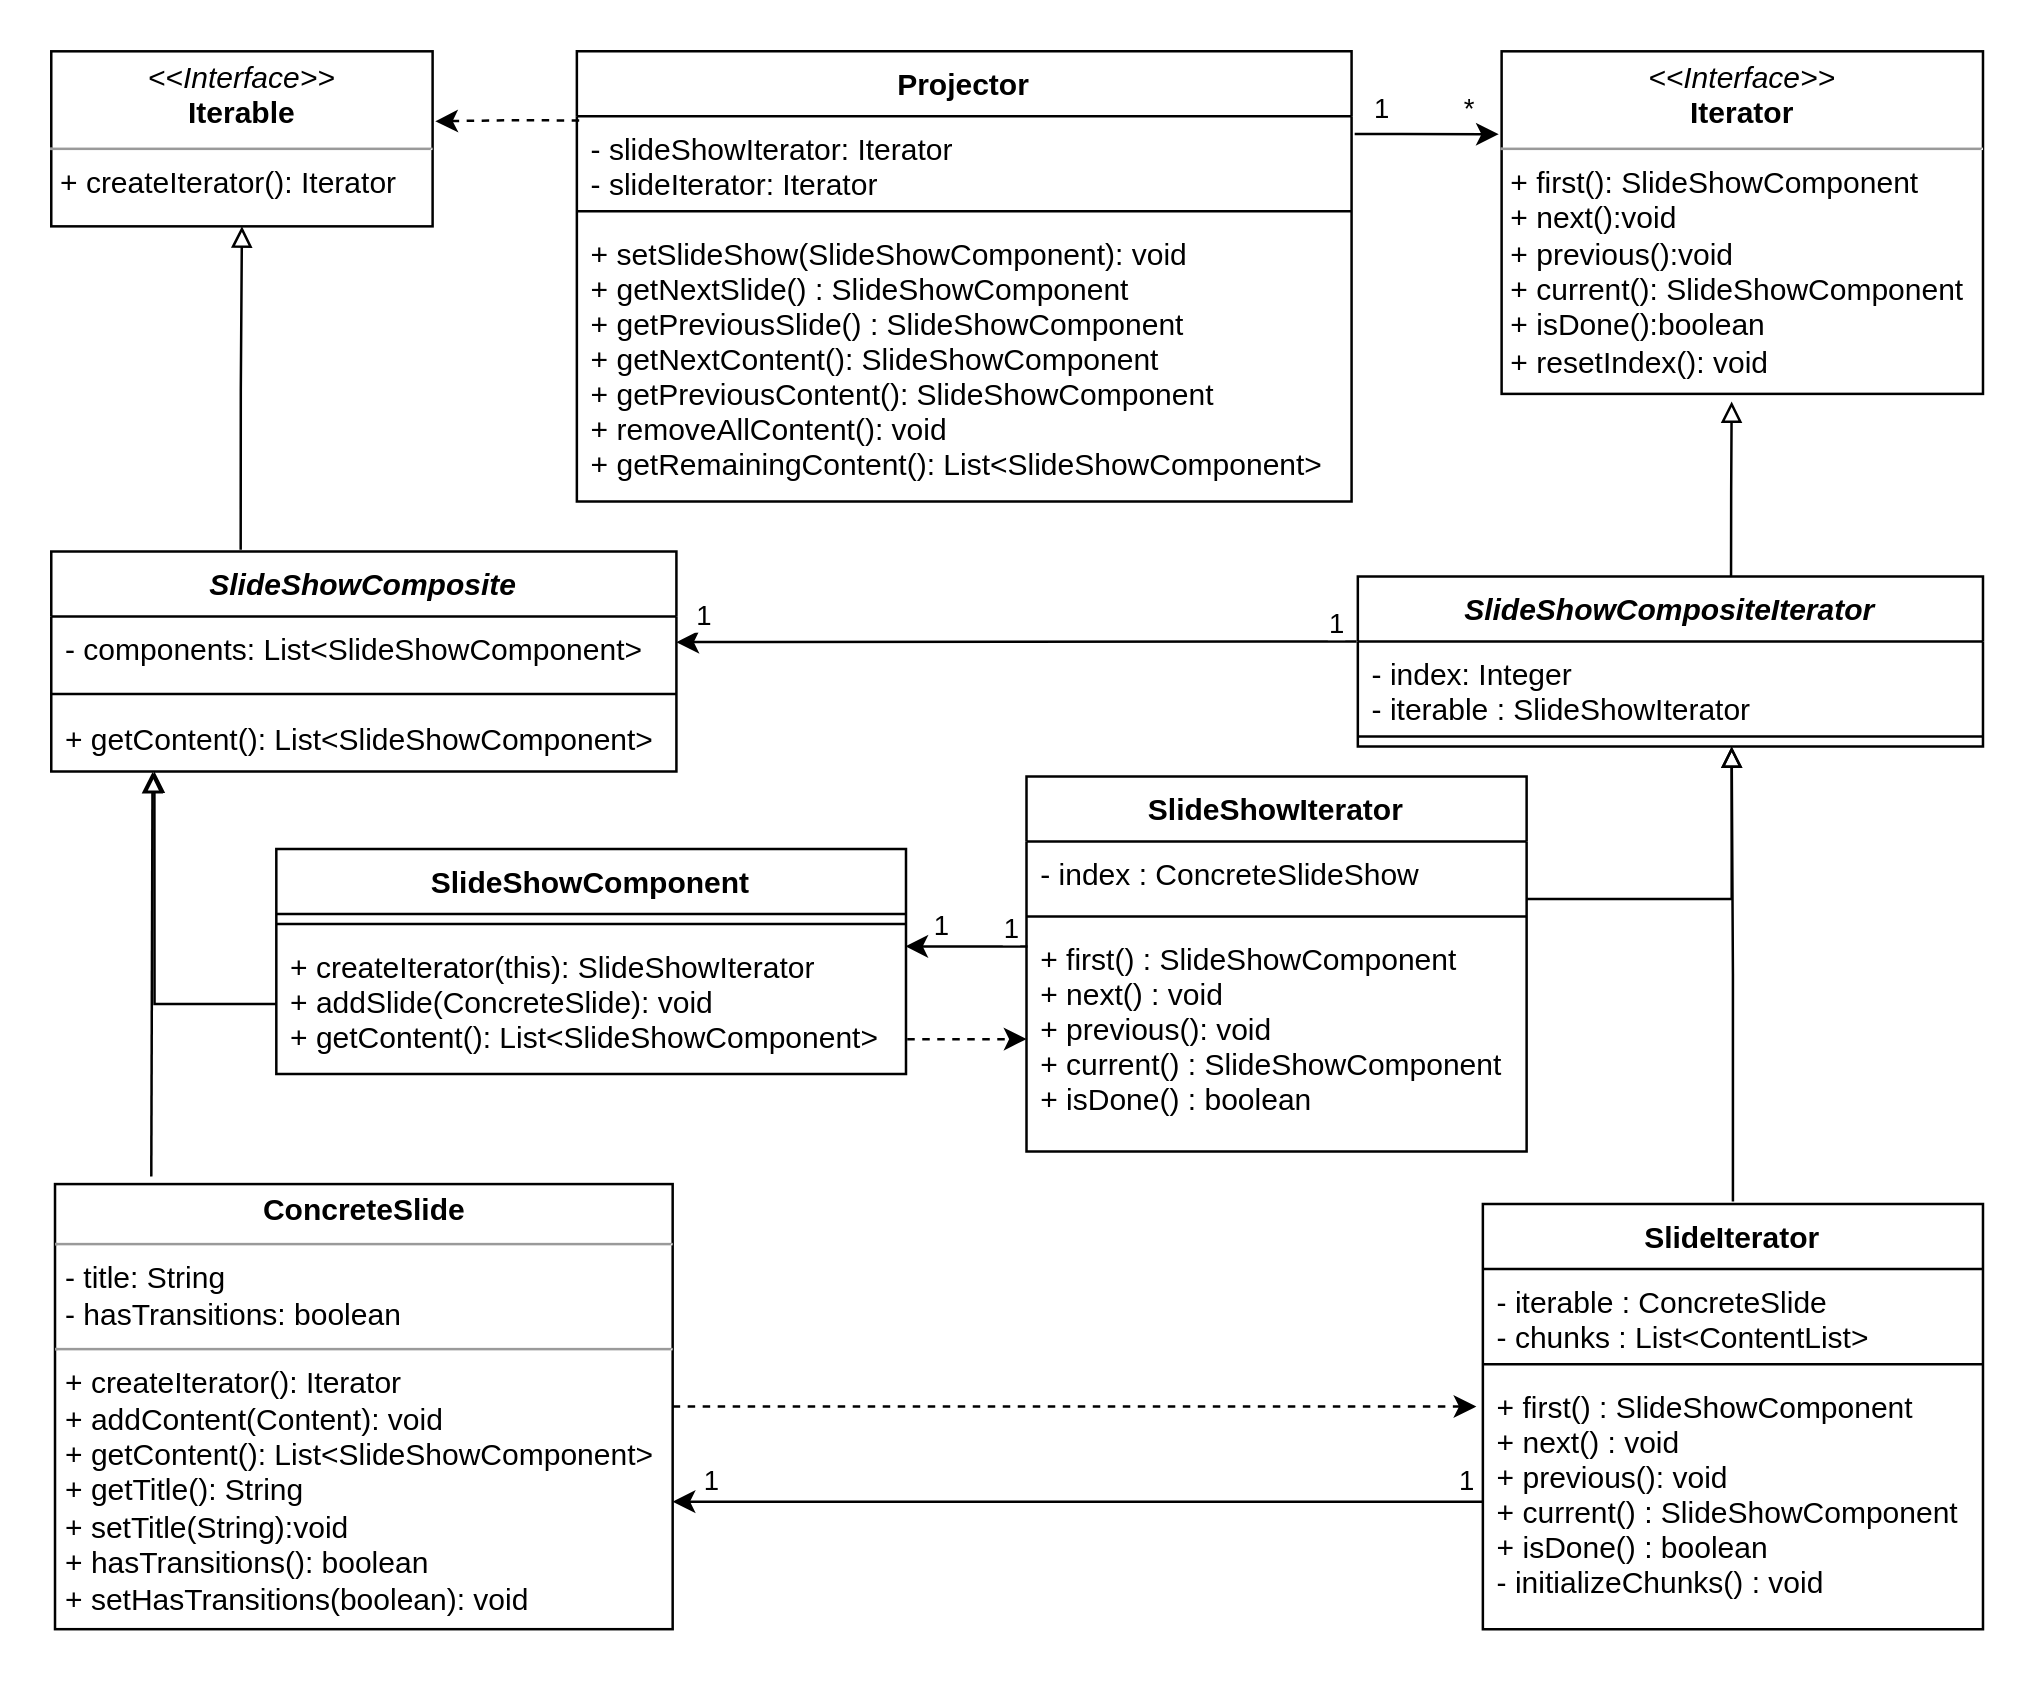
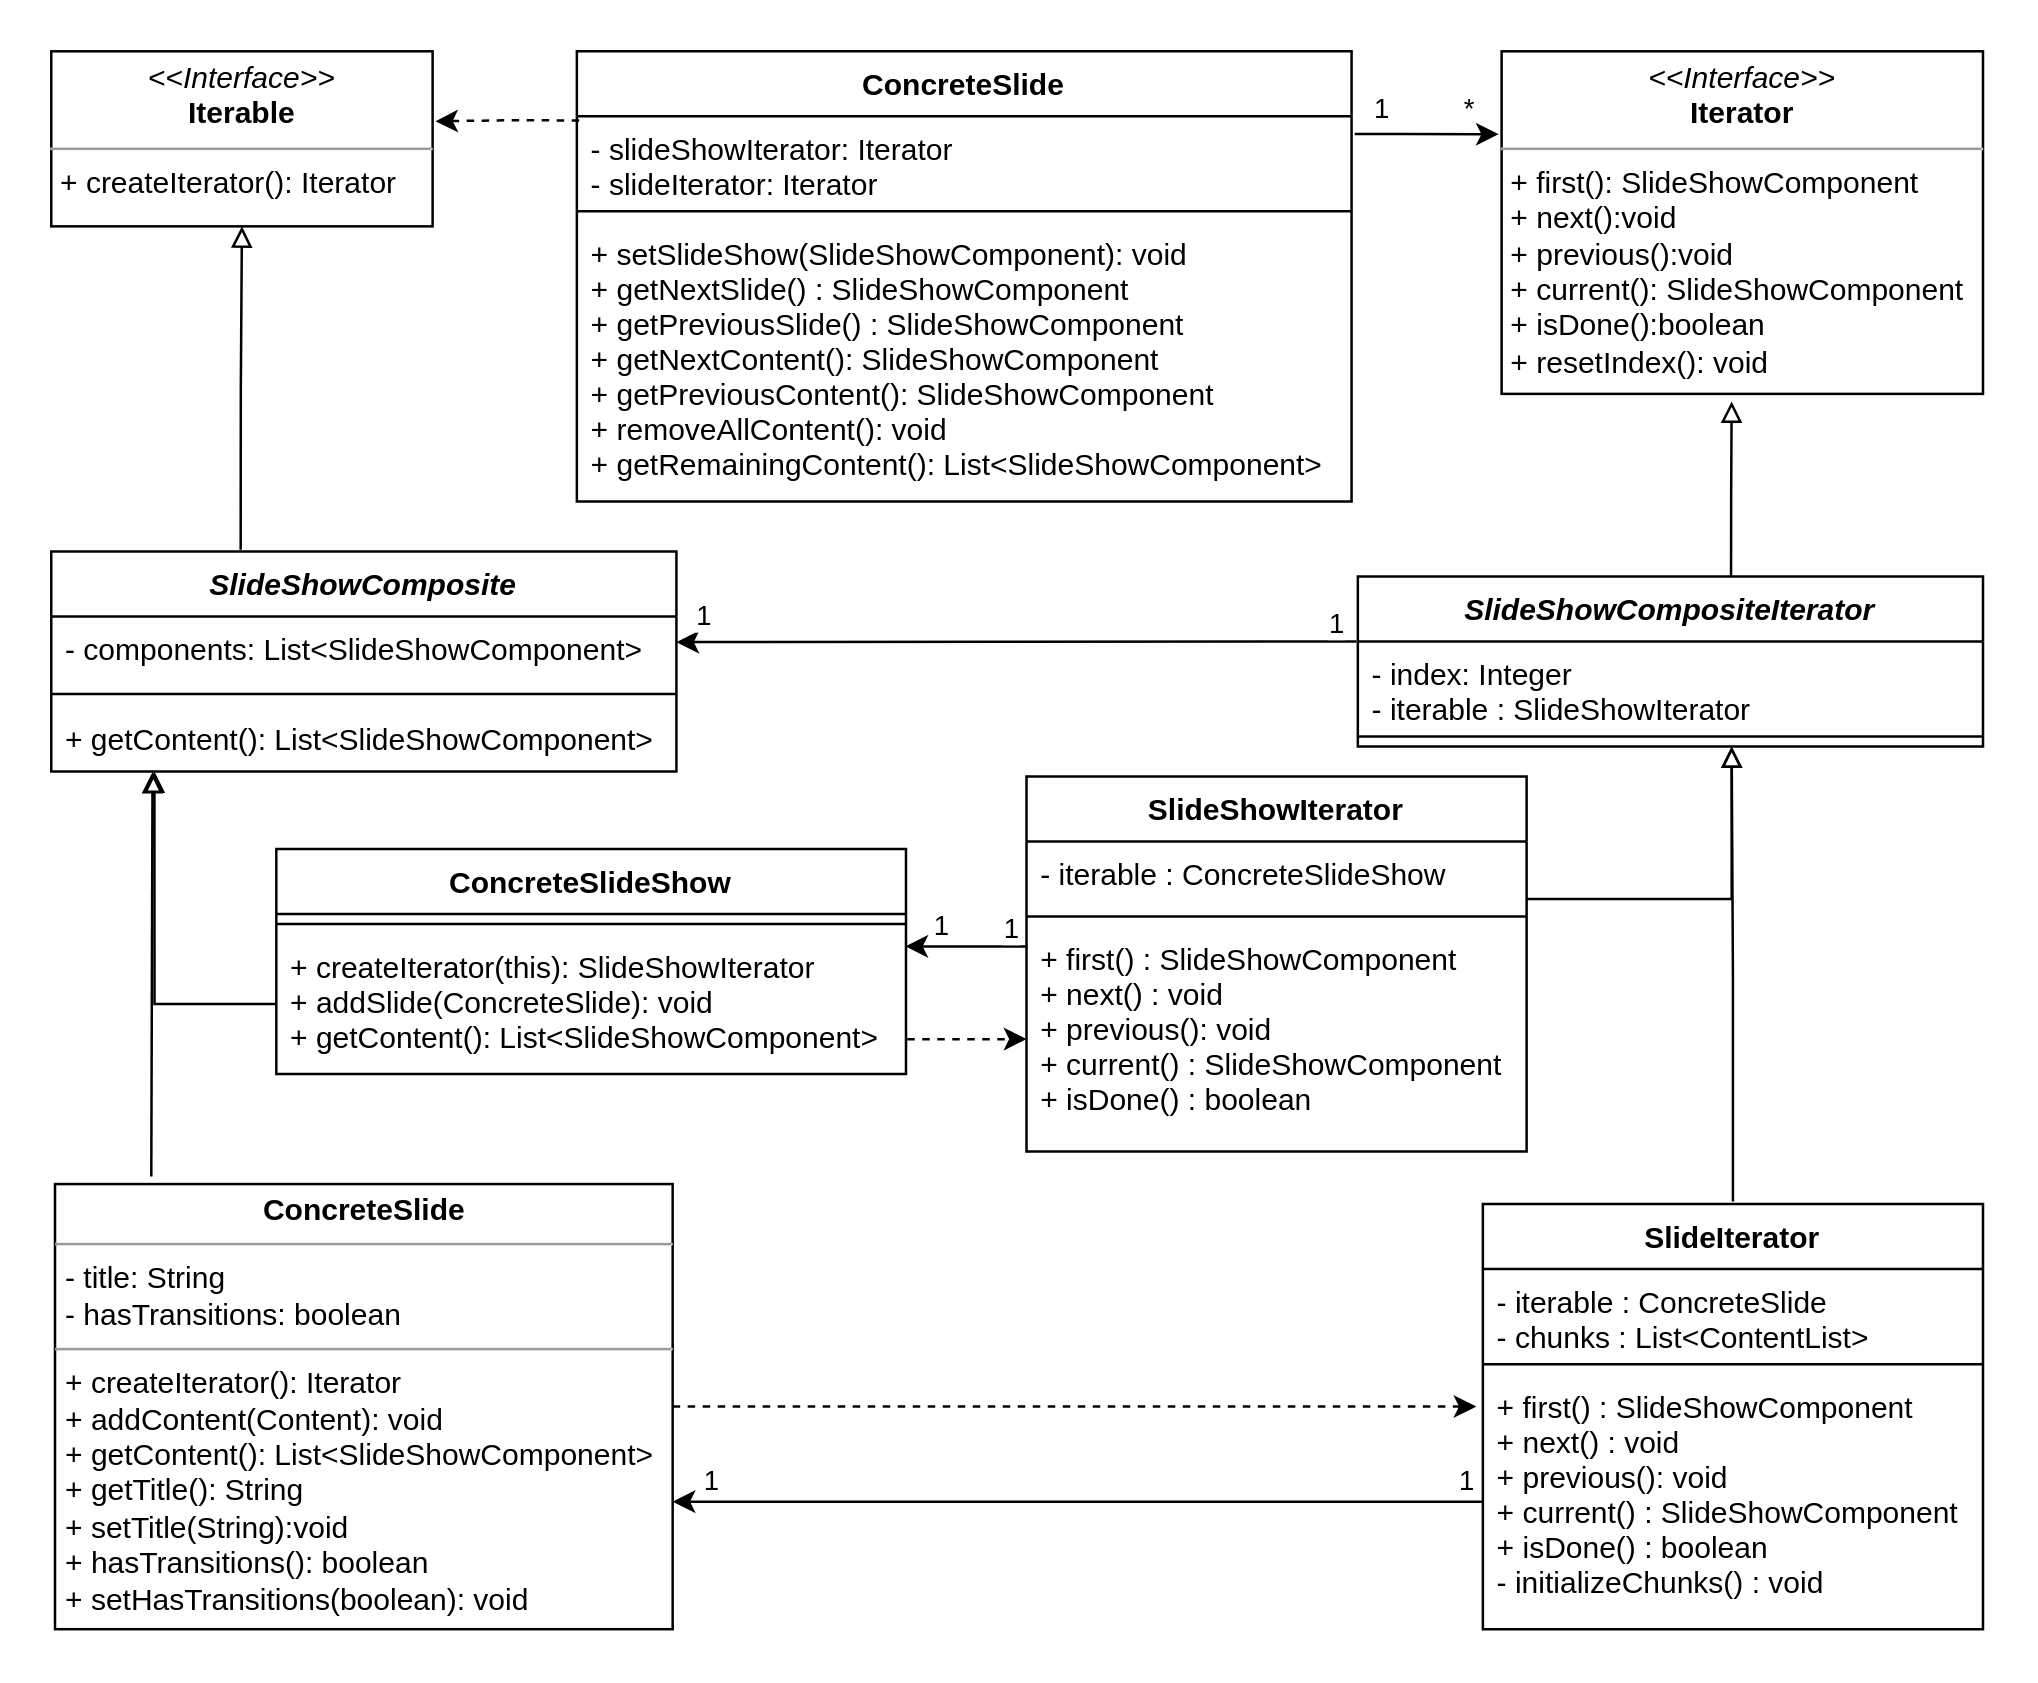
(963, 85) -> (963, 85)
(1240, 875) -> (1261, 875)
(590, 883) -> (590, 883)
